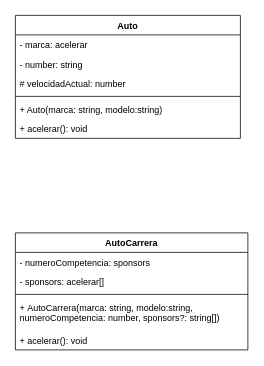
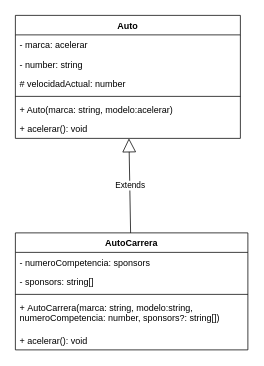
(100, 110) -> (105, 110)
none -> (130, 192)
(70, 282) -> (65, 282)
